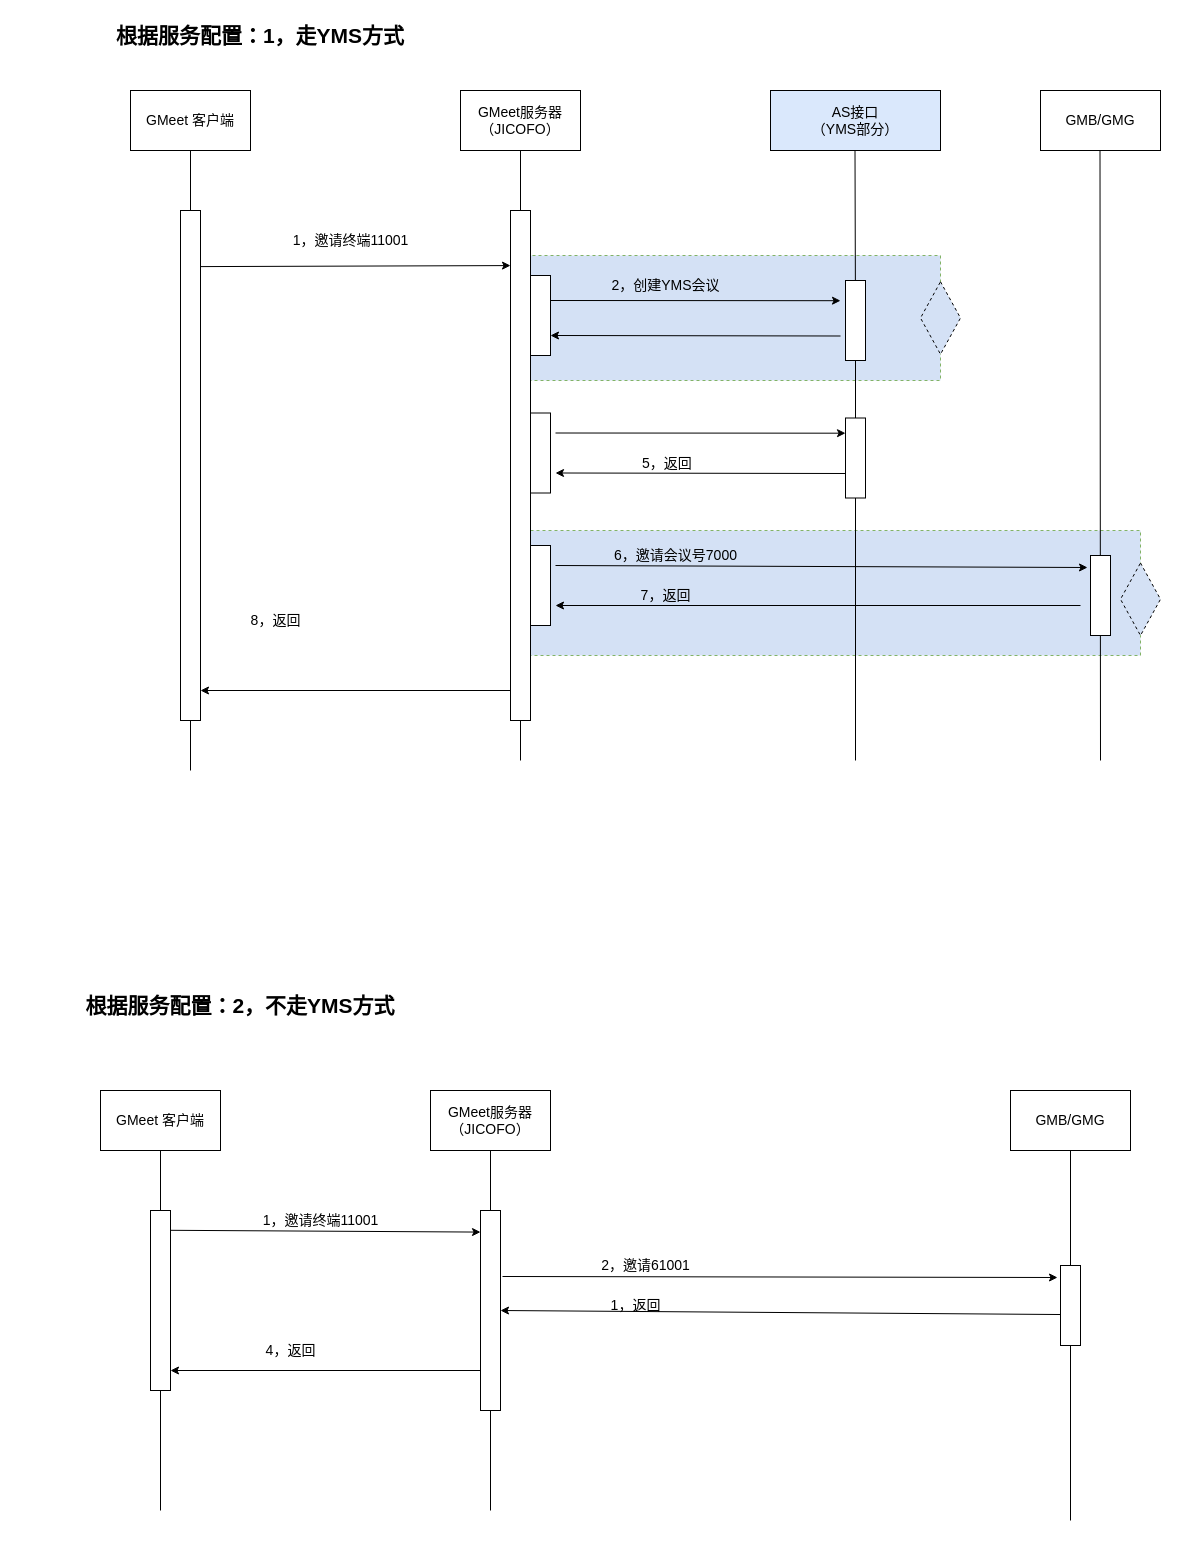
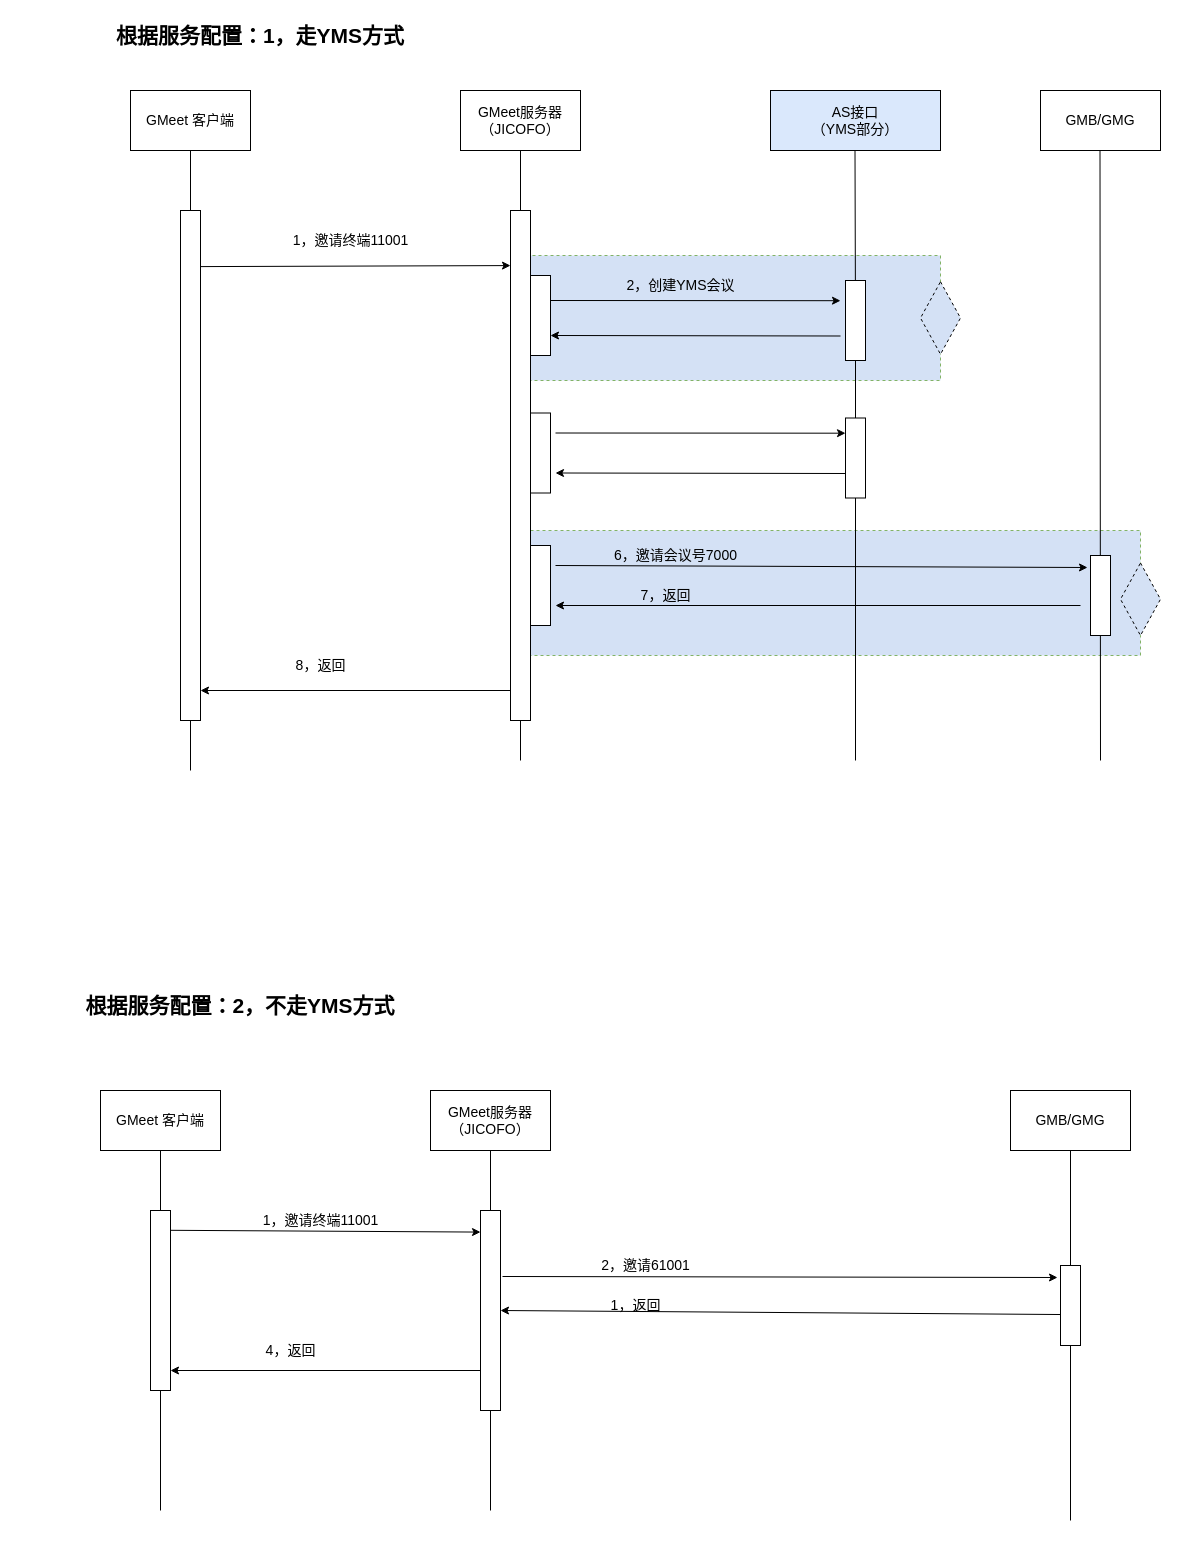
(666, 286) -> (681, 286)
(676, 463) -> none
(276, 621) -> (321, 666)
